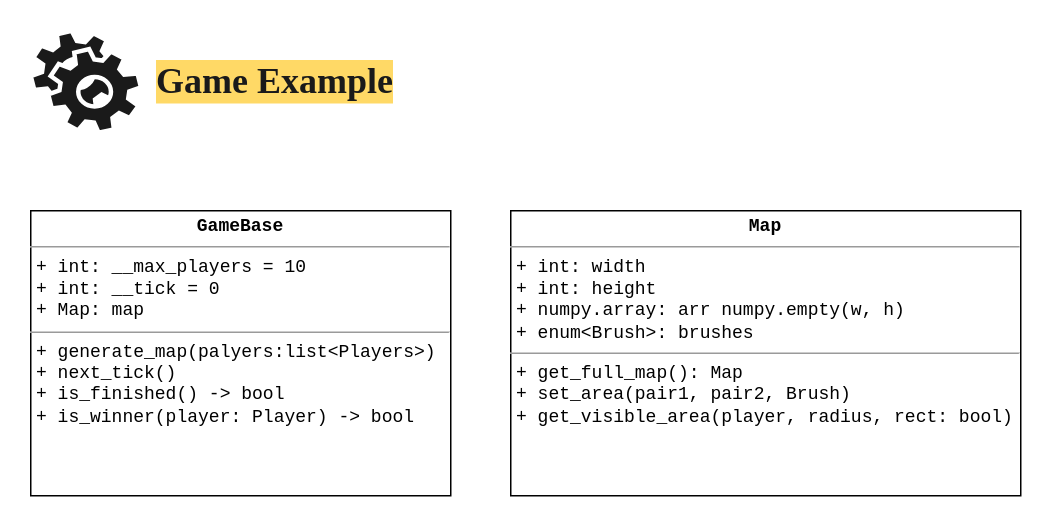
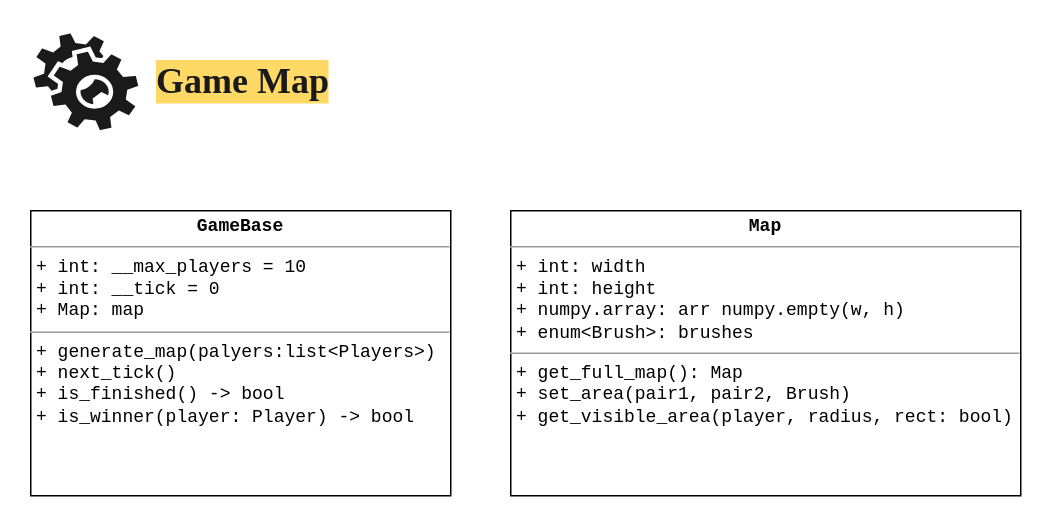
(268, 82) -> (233, 82)
